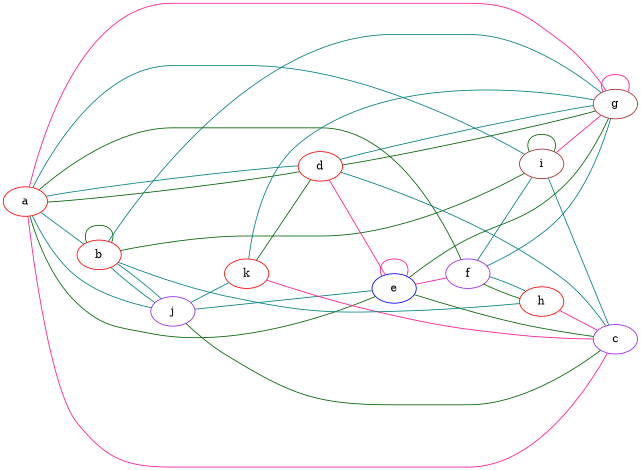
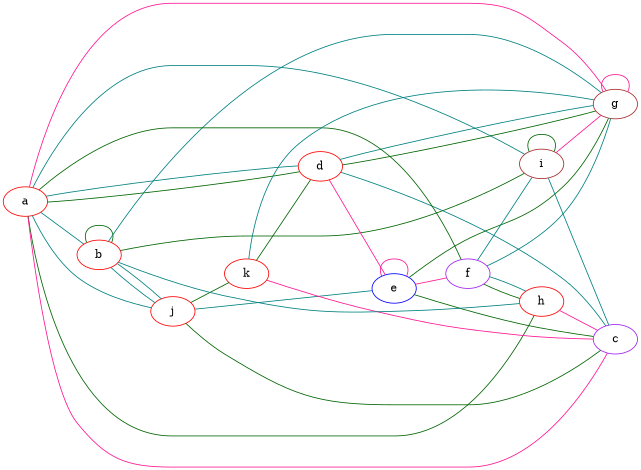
(203, 296) -> (203, 296)
(173, 311) -> (173, 311)
(175, 336) -> (238, 436)
